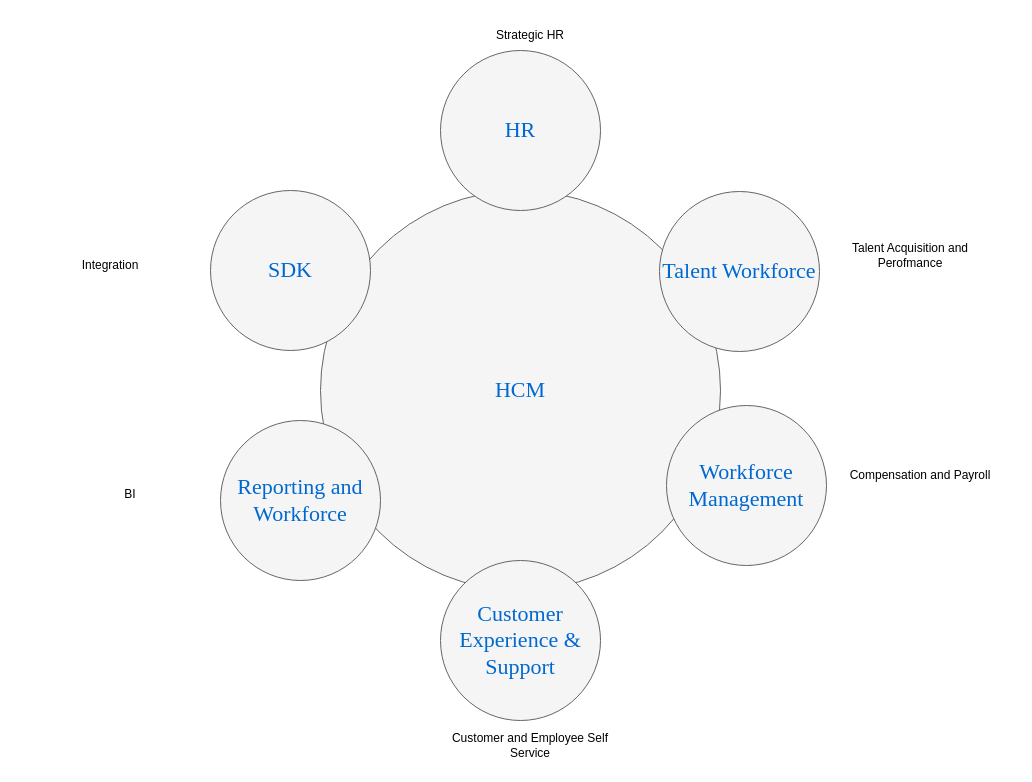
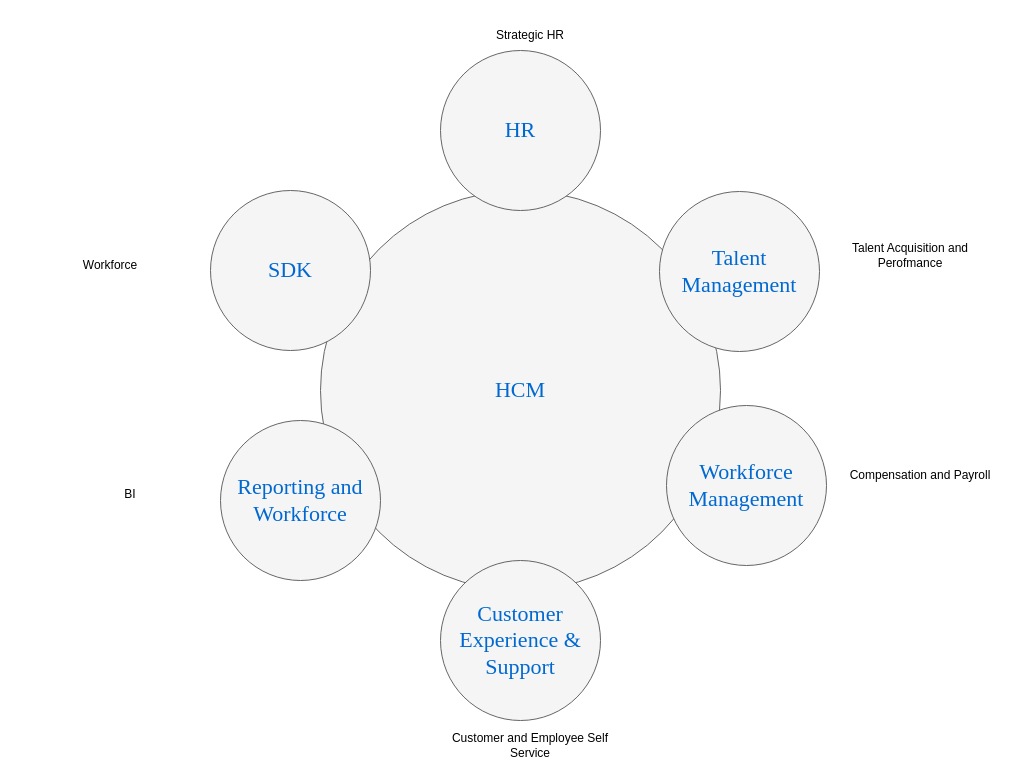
(111, 266) -> (111, 266)
(740, 272) -> (740, 272)
